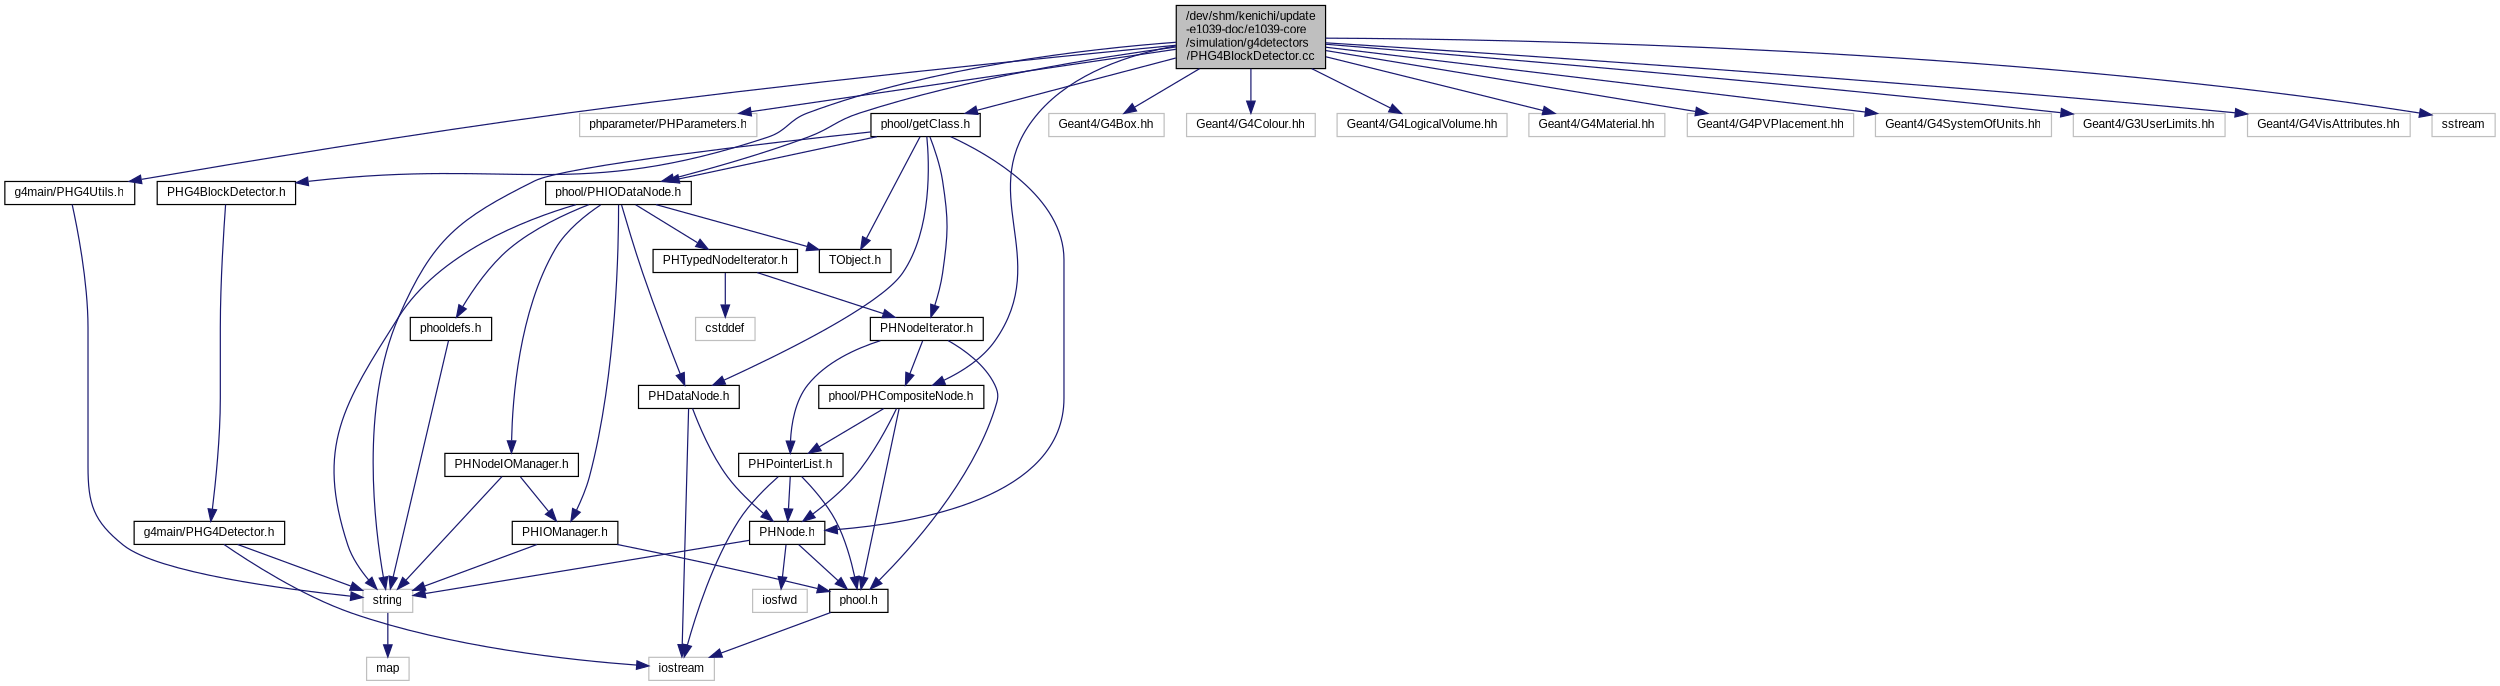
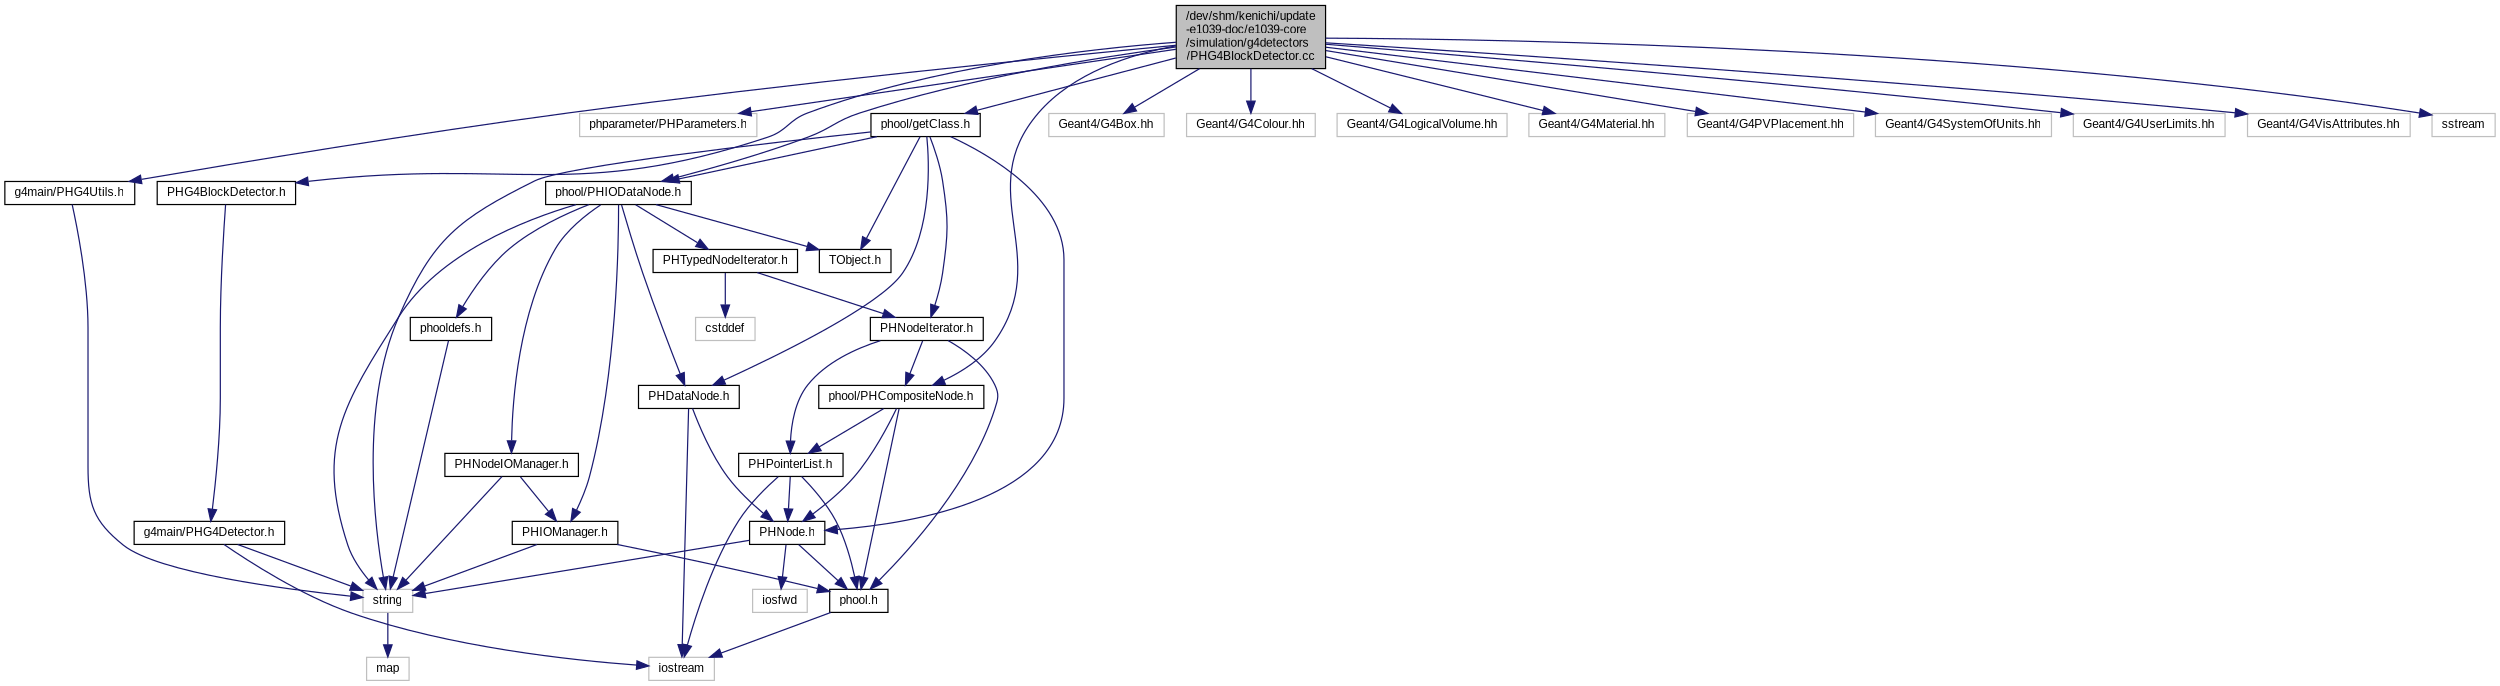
(2149, 125) -> (2149, 125)
